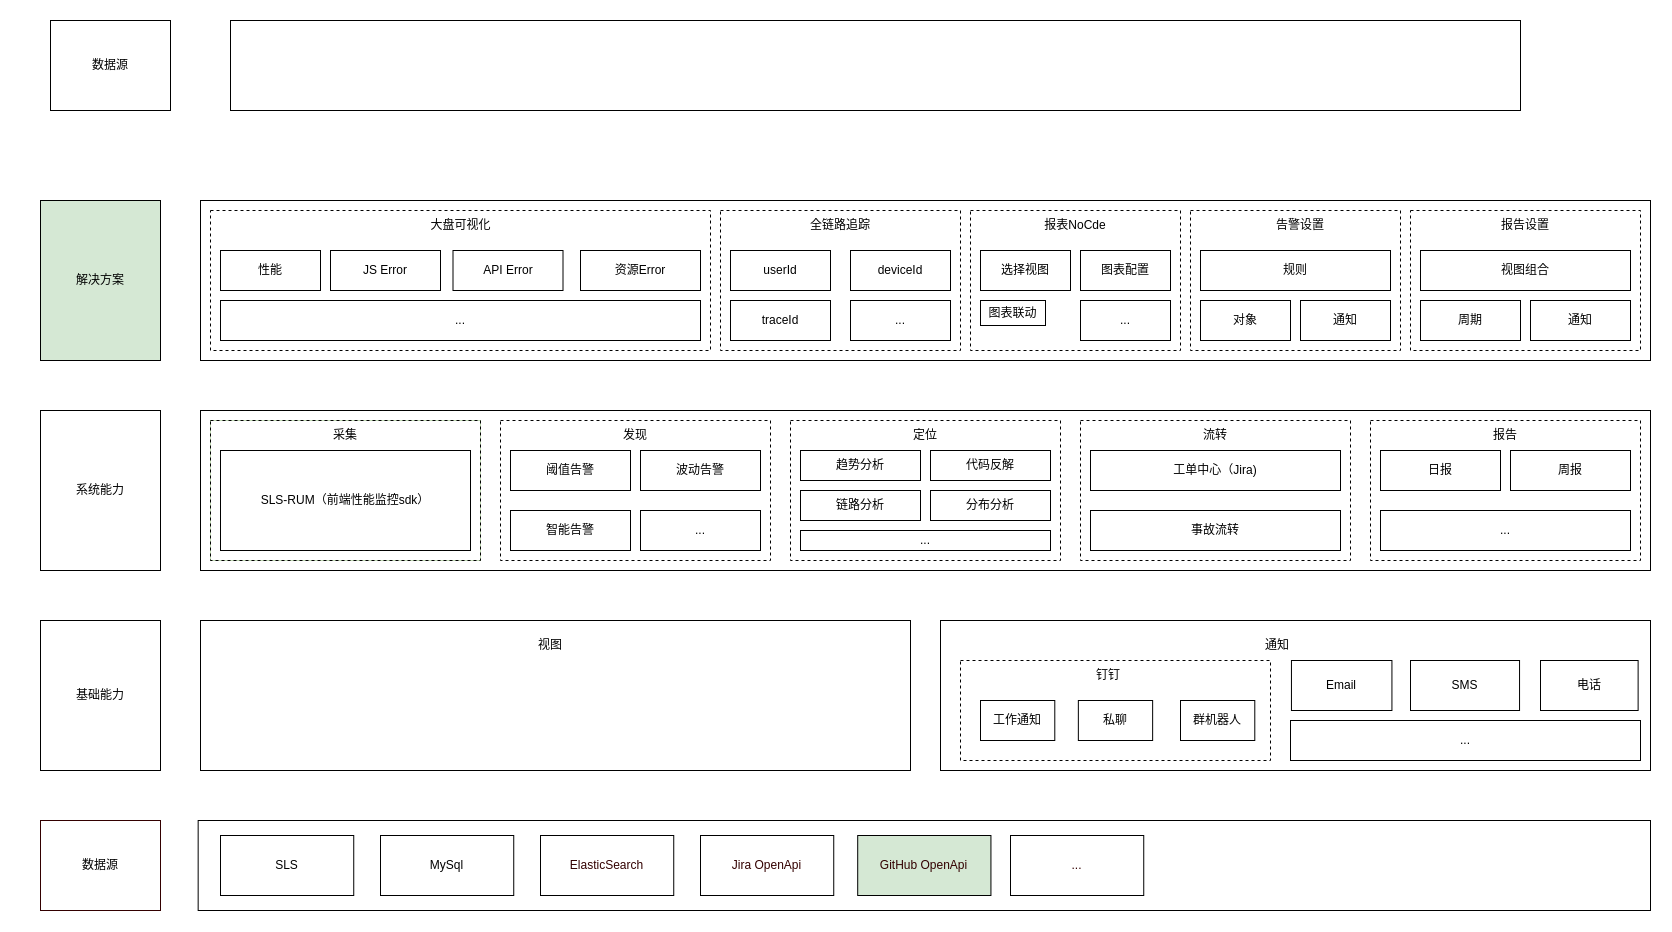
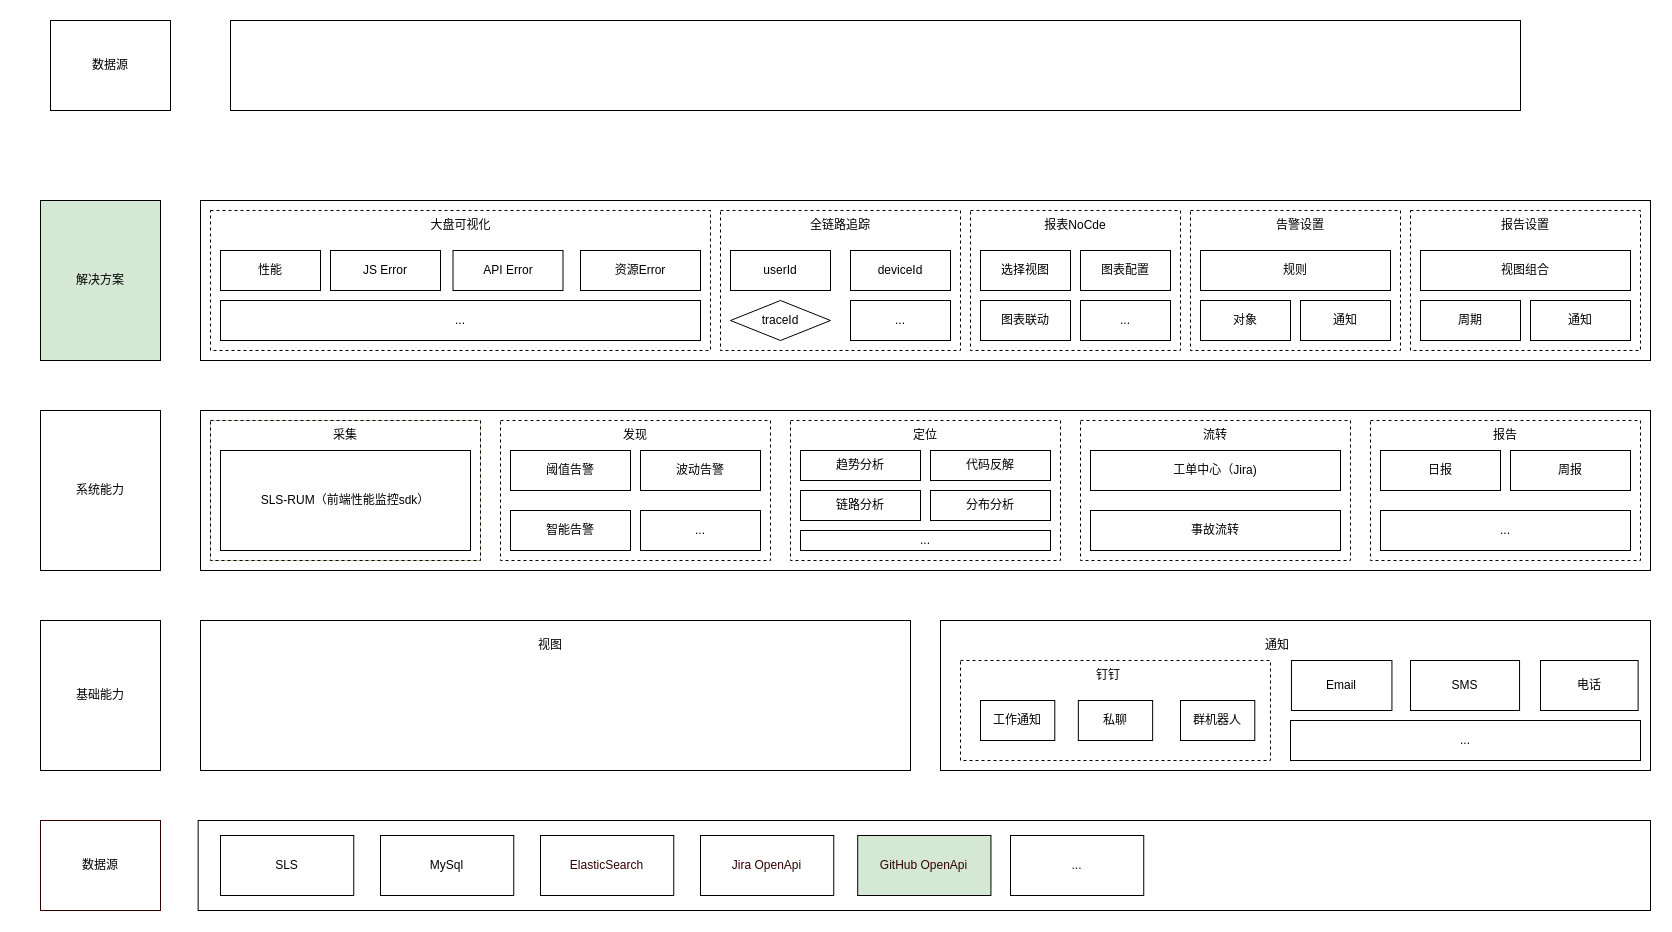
(1013, 313) -> (1026, 321)
(781, 321) -> (781, 321)
